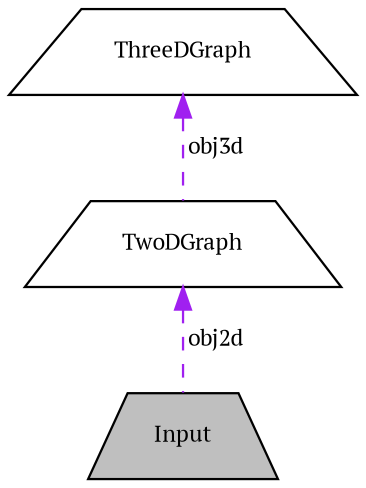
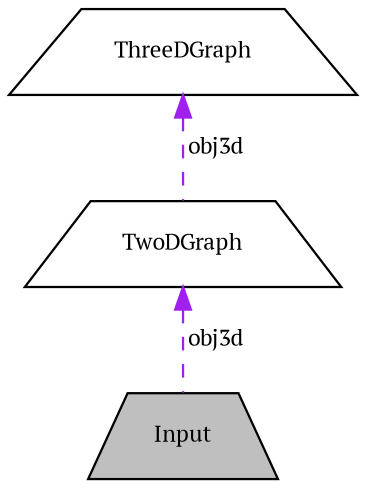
(214, 340) -> (214, 340)
